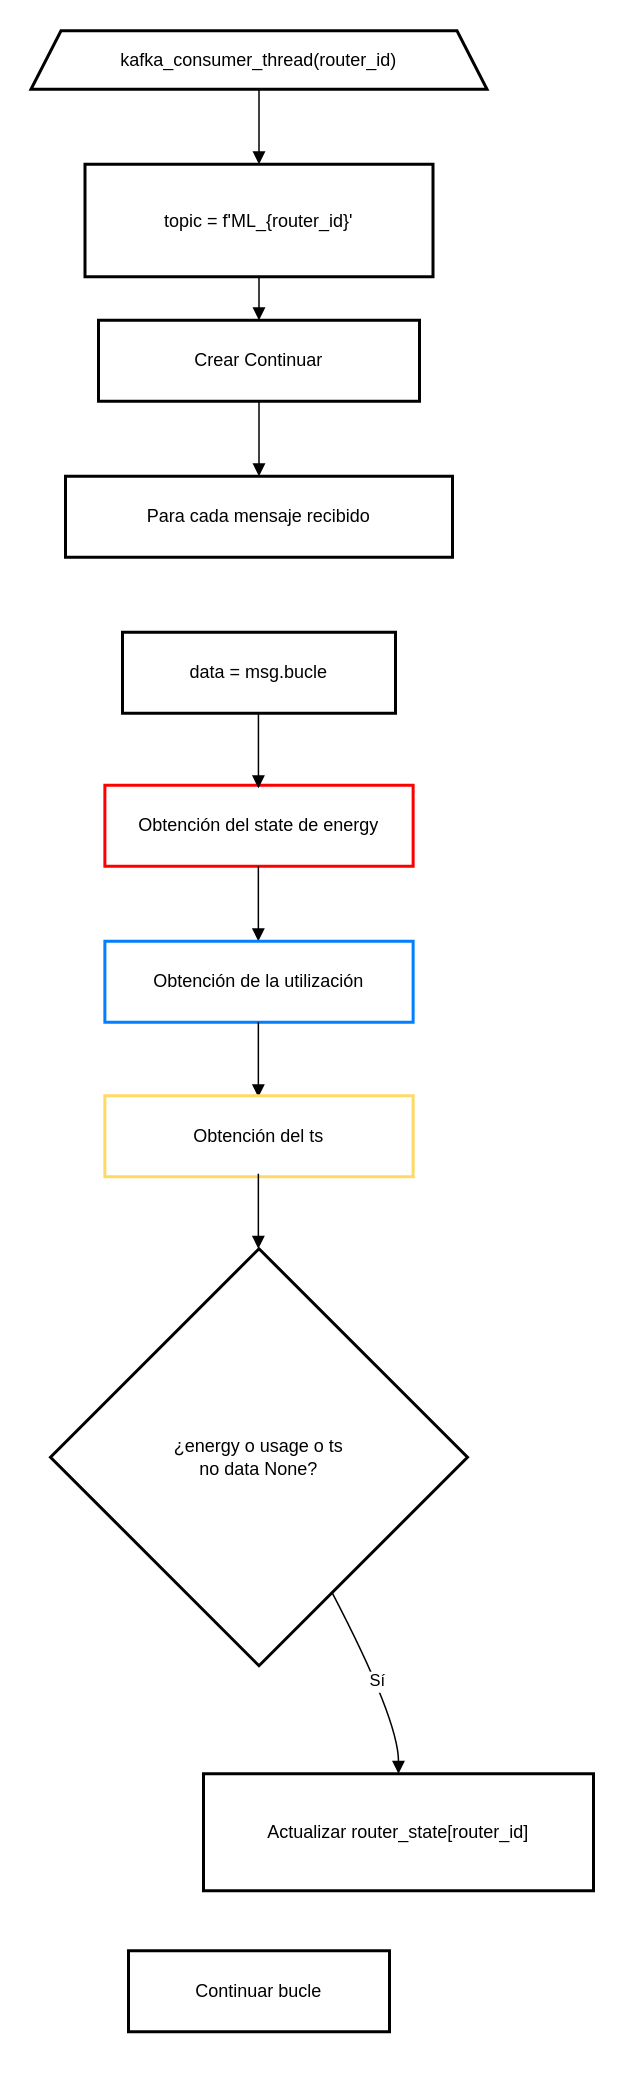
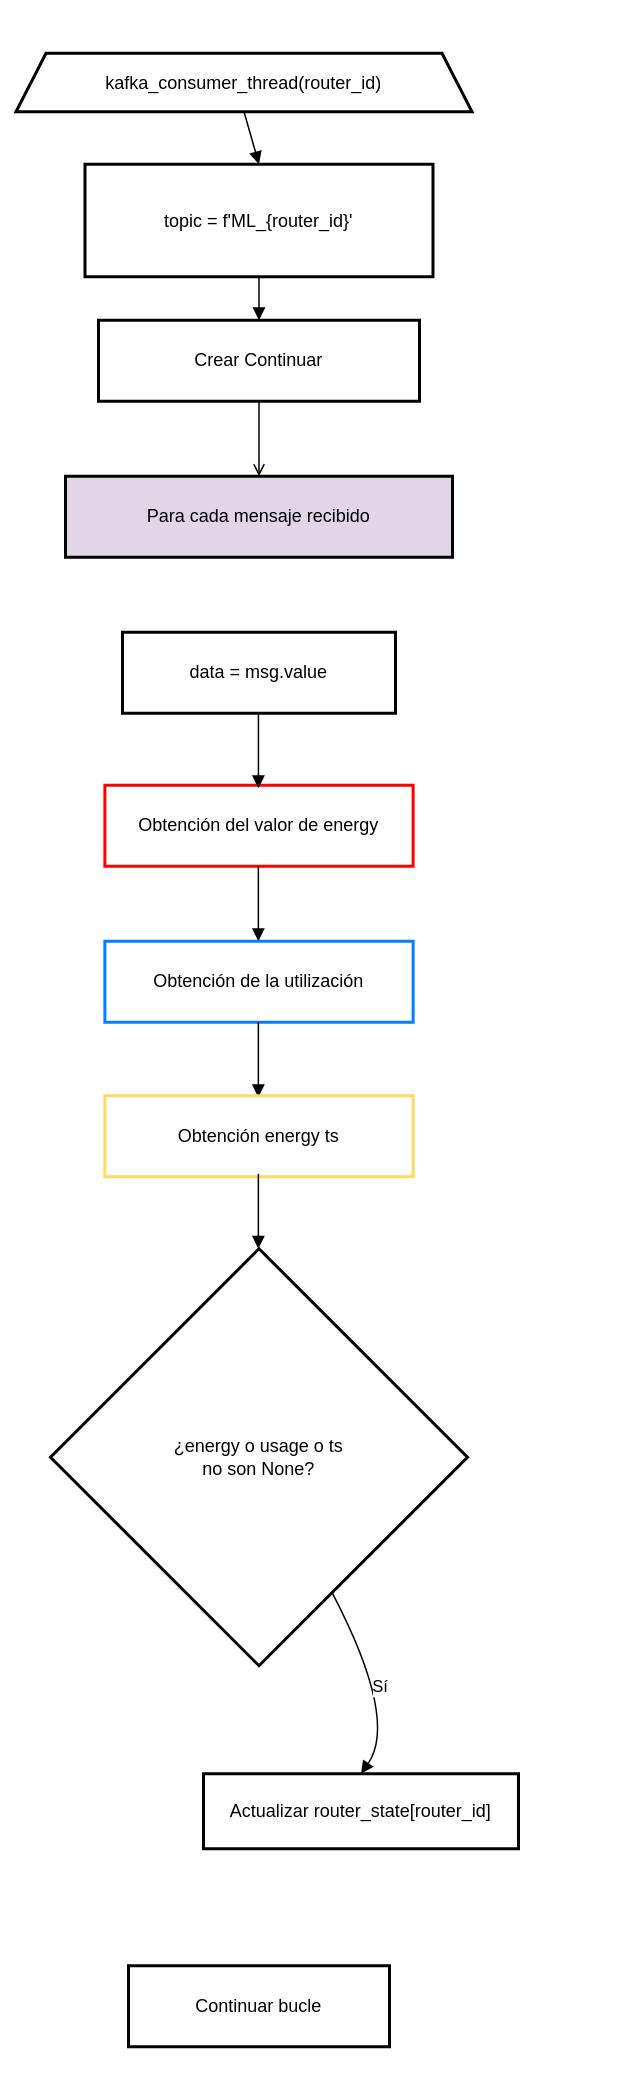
(259, 60) -> (244, 83)
(259, 462) -> (259, 466)
(259, 517) -> (259, 517)
(259, 673) -> (259, 673)
(259, 826) -> (259, 826)
(259, 1136) -> (259, 1136)
(259, 1457) -> (259, 1457)
(398, 1832) -> (361, 1811)
(259, 1991) -> (259, 2006)
